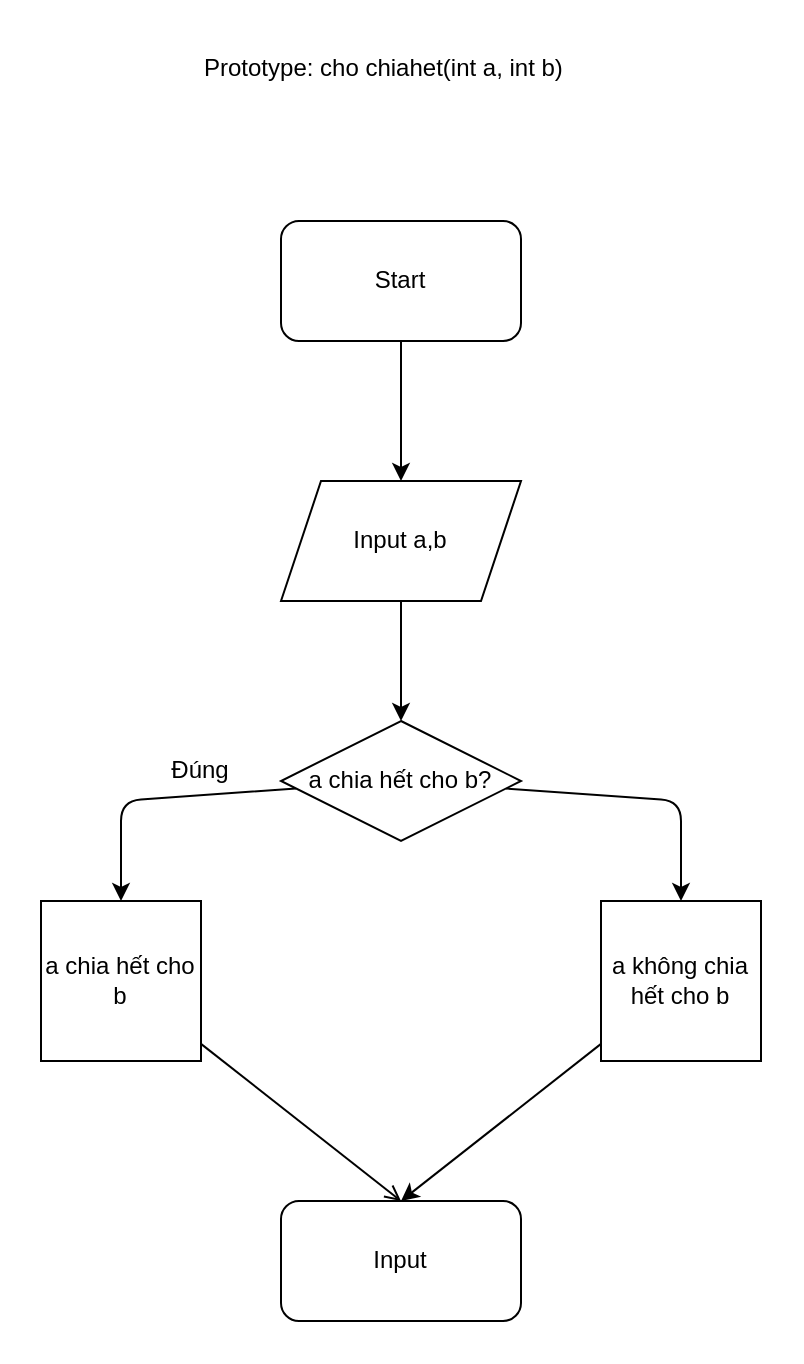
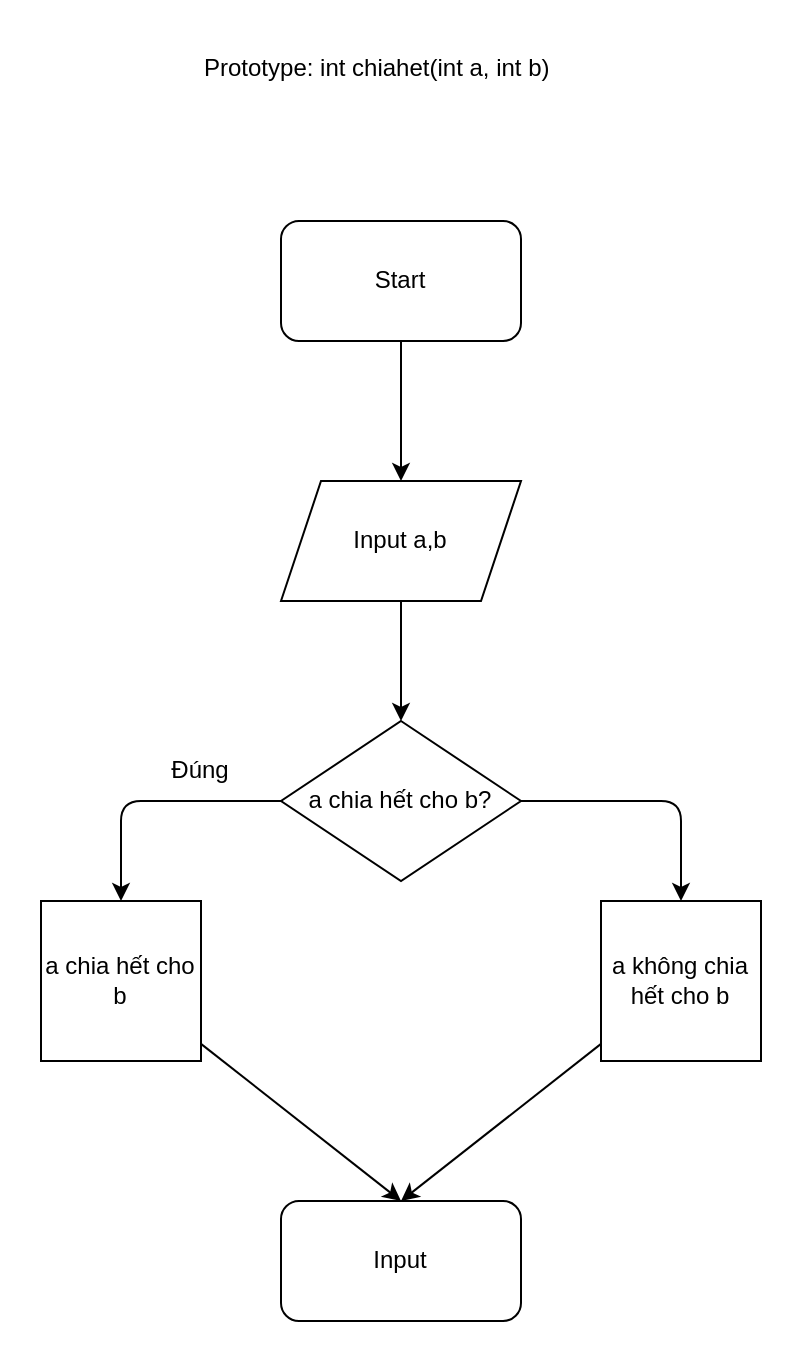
(413, 84) -> (413, 69)
(401, 781) -> (401, 801)
(392, 1194) -> (389, 1192)
